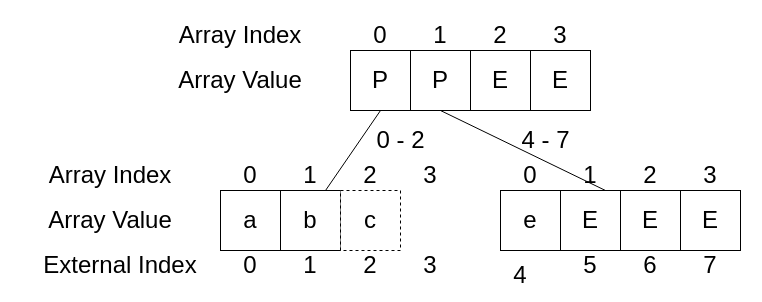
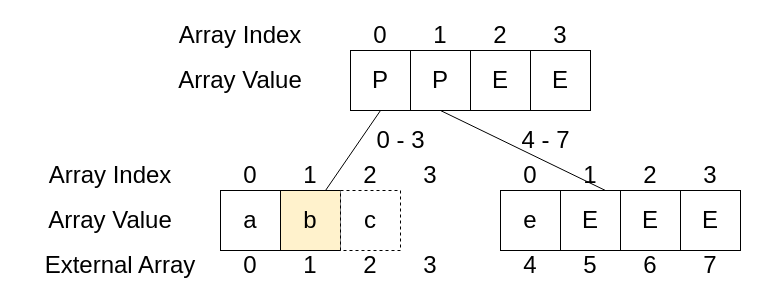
(401, 141) -> (401, 141)
(311, 221) -> (311, 221)
(121, 266) -> (121, 266)
(521, 276) -> (531, 266)
